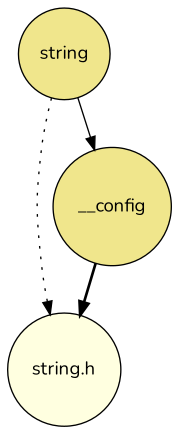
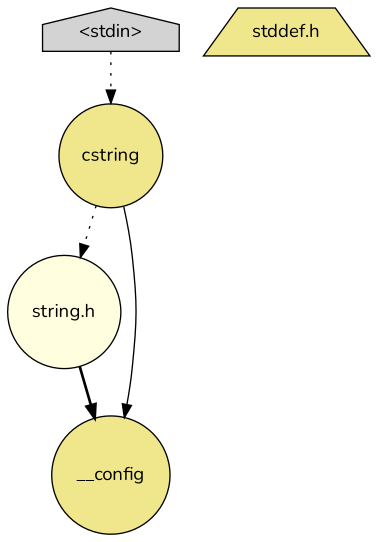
none -> (111, 32)
none -> (287, 32)
(64, 54) -> (111, 156)
(90, 283) -> (85, 386)
